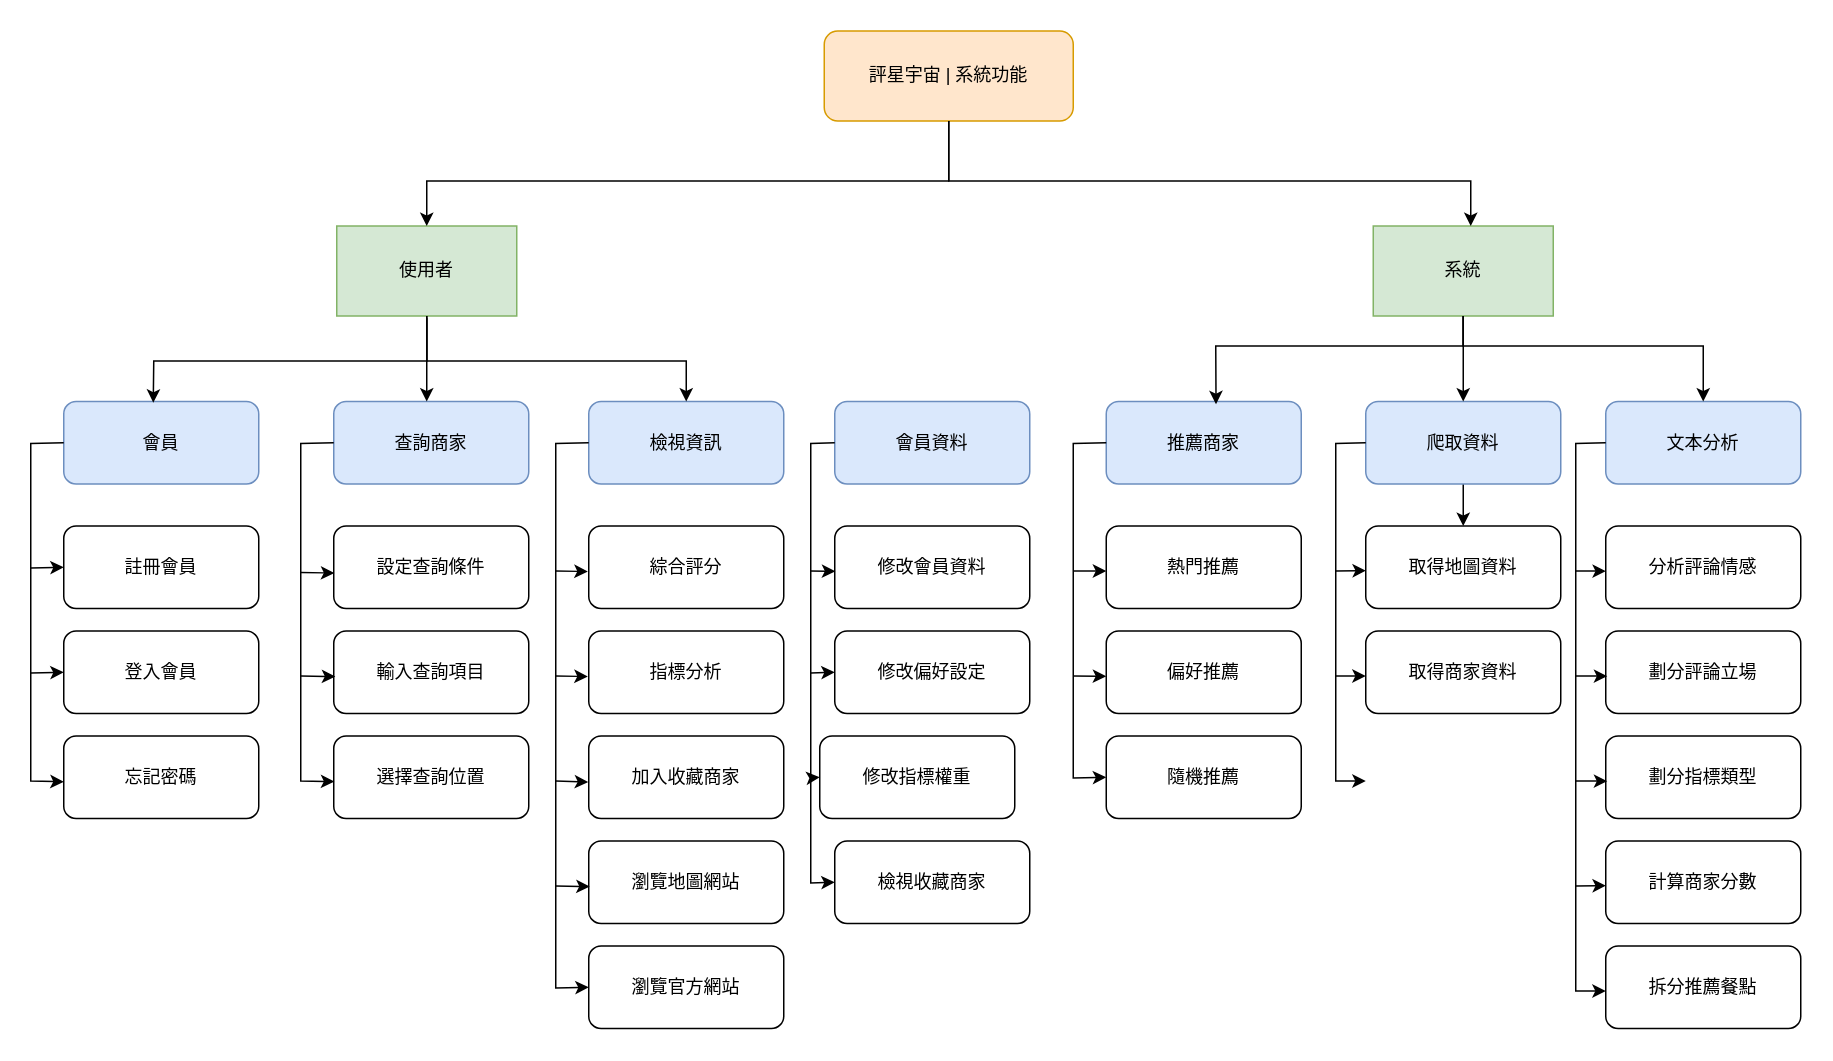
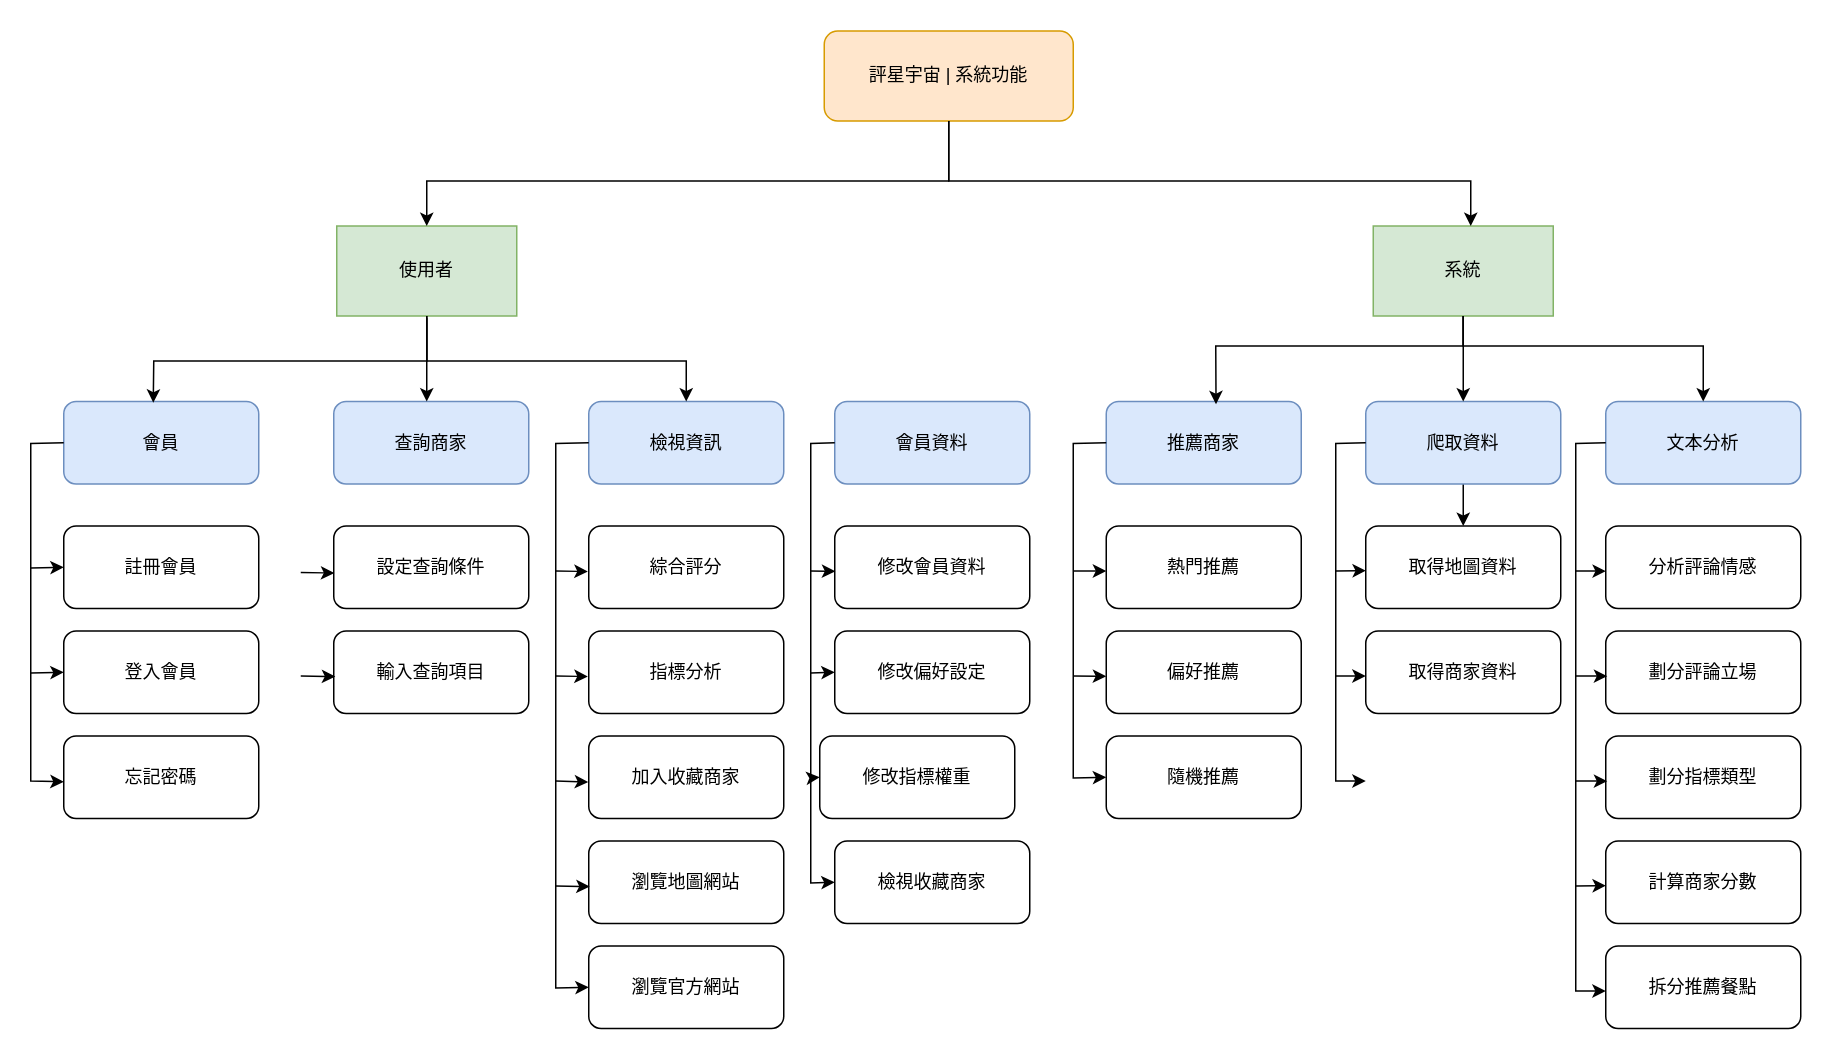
(301, 607) -> none
(431, 777) -> none
